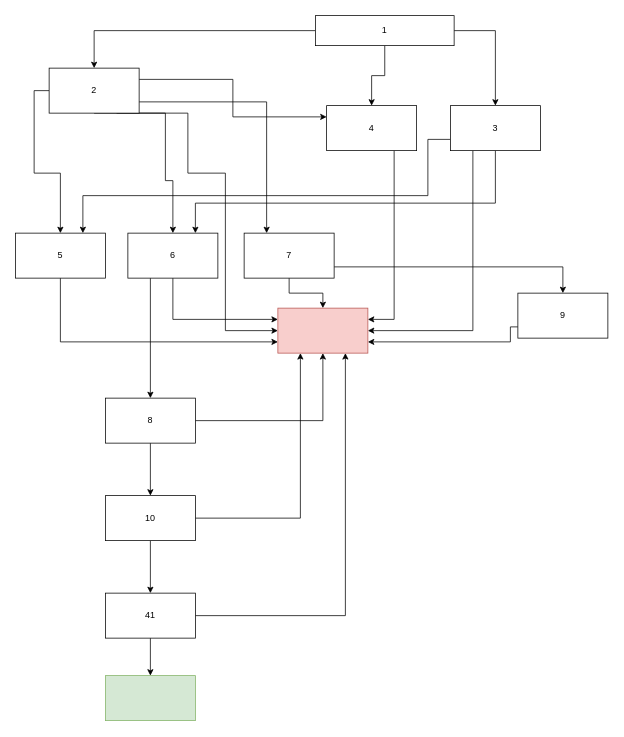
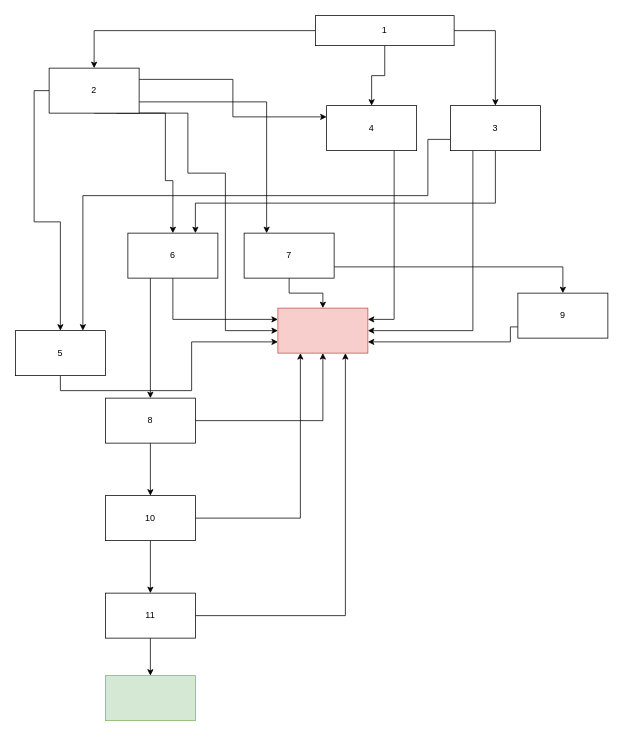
(60, 255) -> (60, 353)
(150, 615) -> (150, 615)
